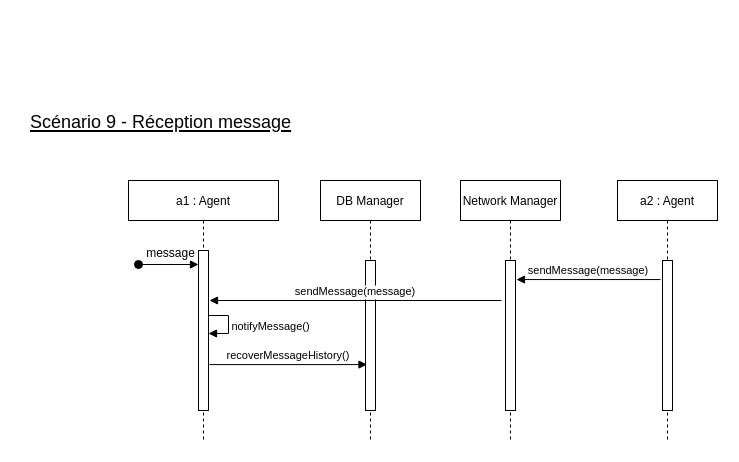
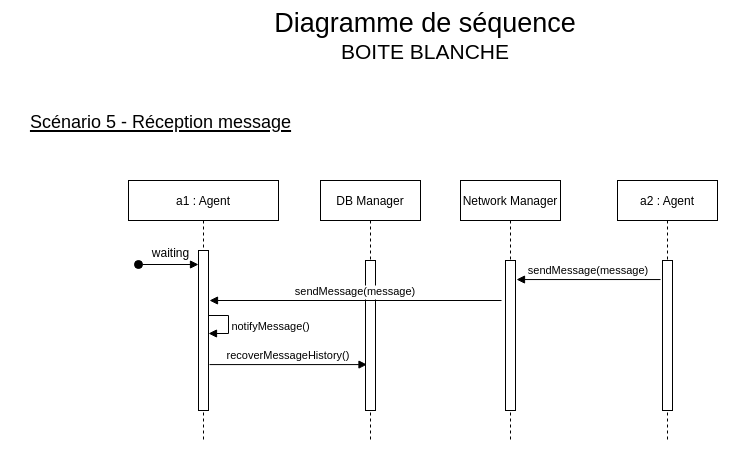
none -> (426, 36)
(161, 121) -> (161, 121)
(171, 254) -> (171, 254)
